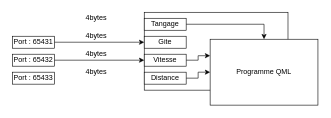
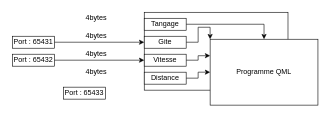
none -> (207, 27)
(33, 78) -> (84, 93)
